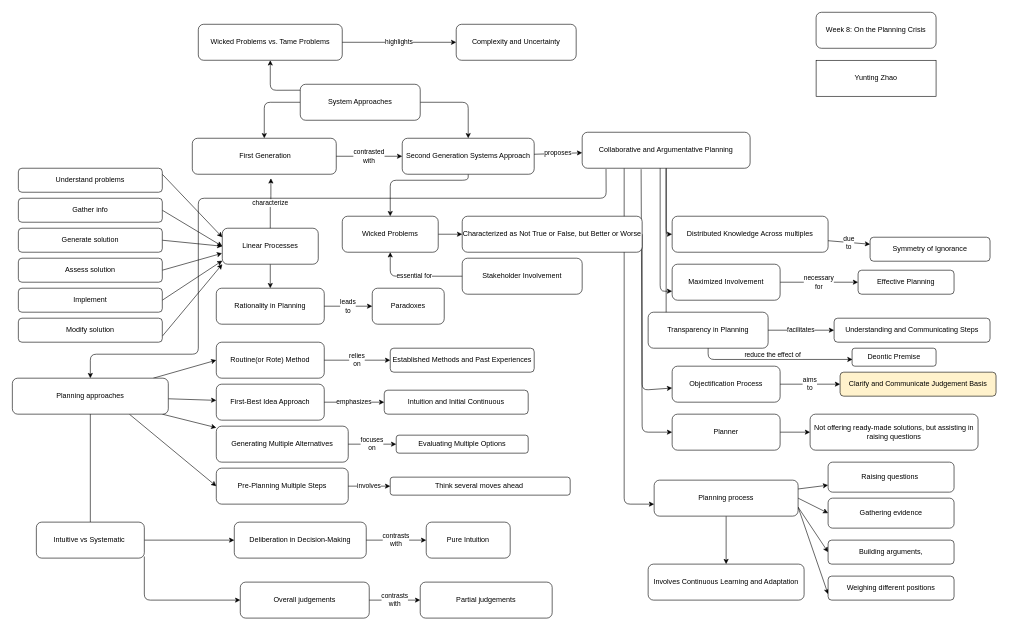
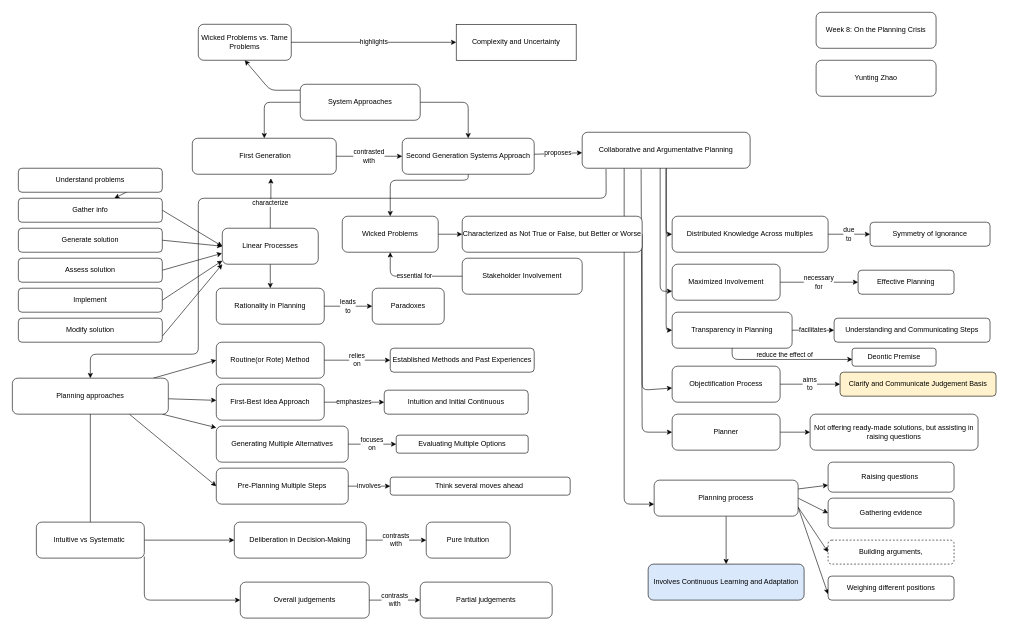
(270, 42) -> (245, 42)
(516, 42) -> (516, 42)
(876, 78) -> (876, 78)
(183, 196) -> (121, 195)
(930, 249) -> (930, 234)
(708, 330) -> (732, 330)
(891, 552) -> (891, 552)
(726, 582) -> (726, 582)
